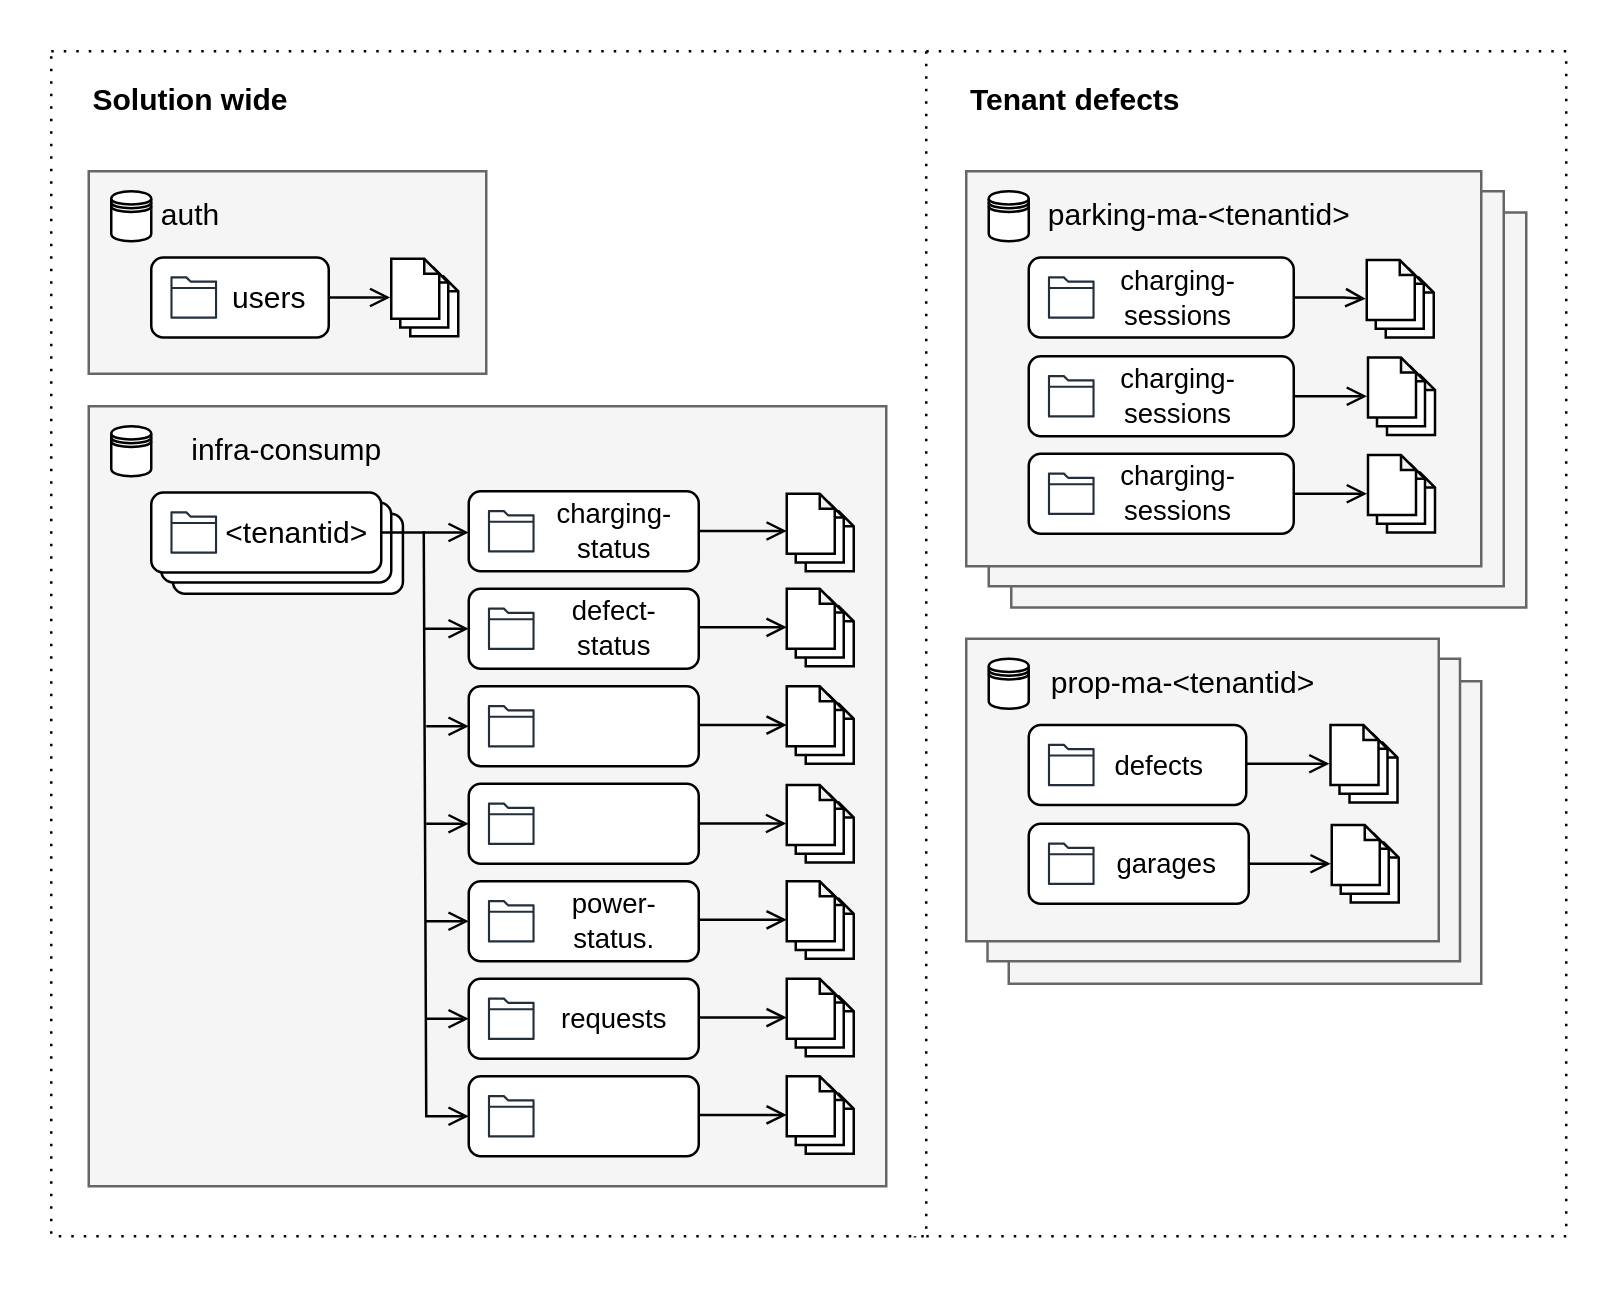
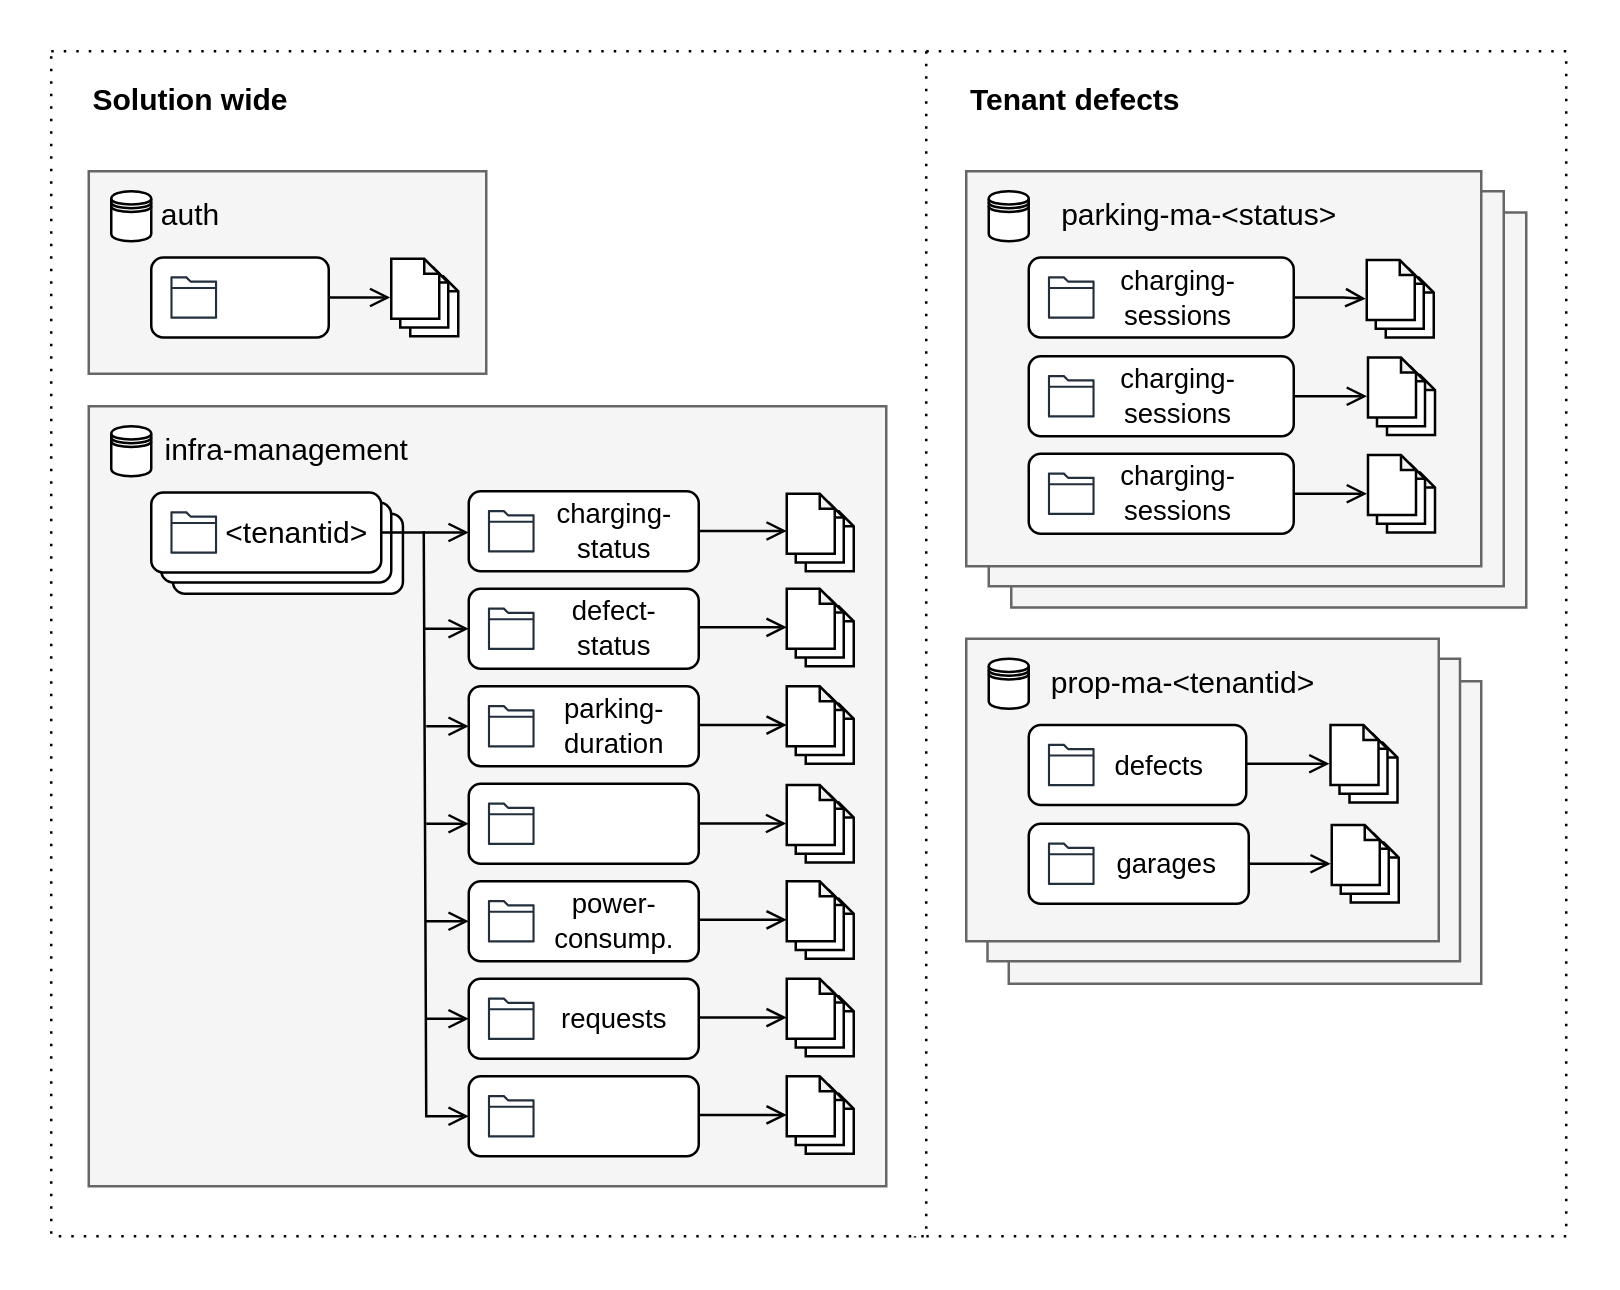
(1200, 216) -> (1200, 216)
(270, 298) -> none
(288, 451) -> (288, 451)
none -> (615, 726)
(615, 921) -> (615, 921)
